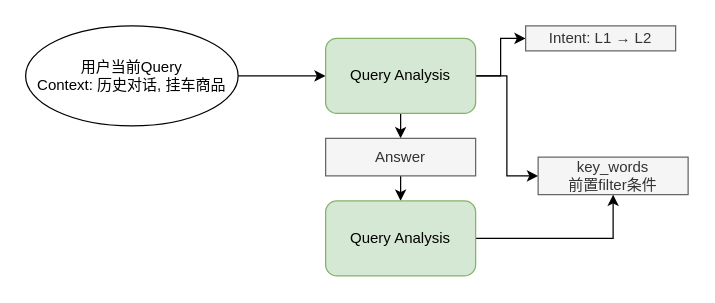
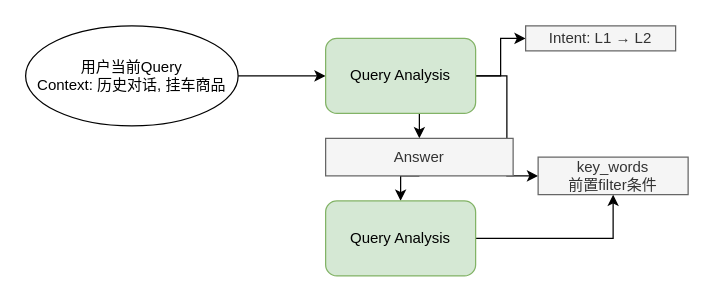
(401, 157) -> (419, 157)
